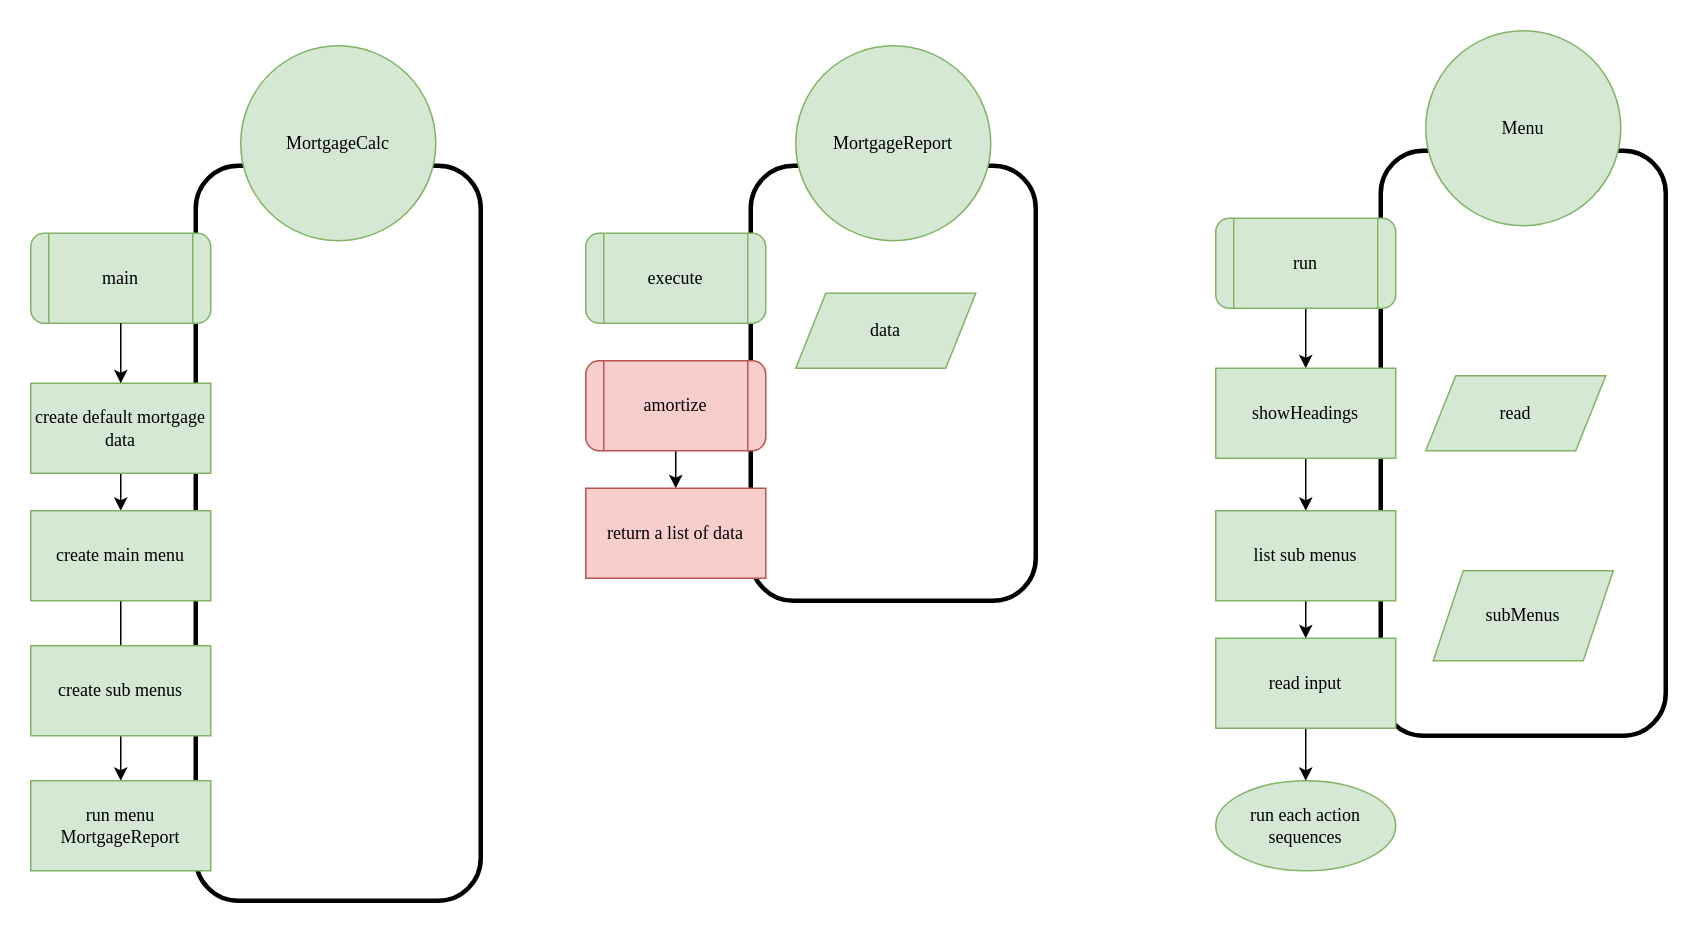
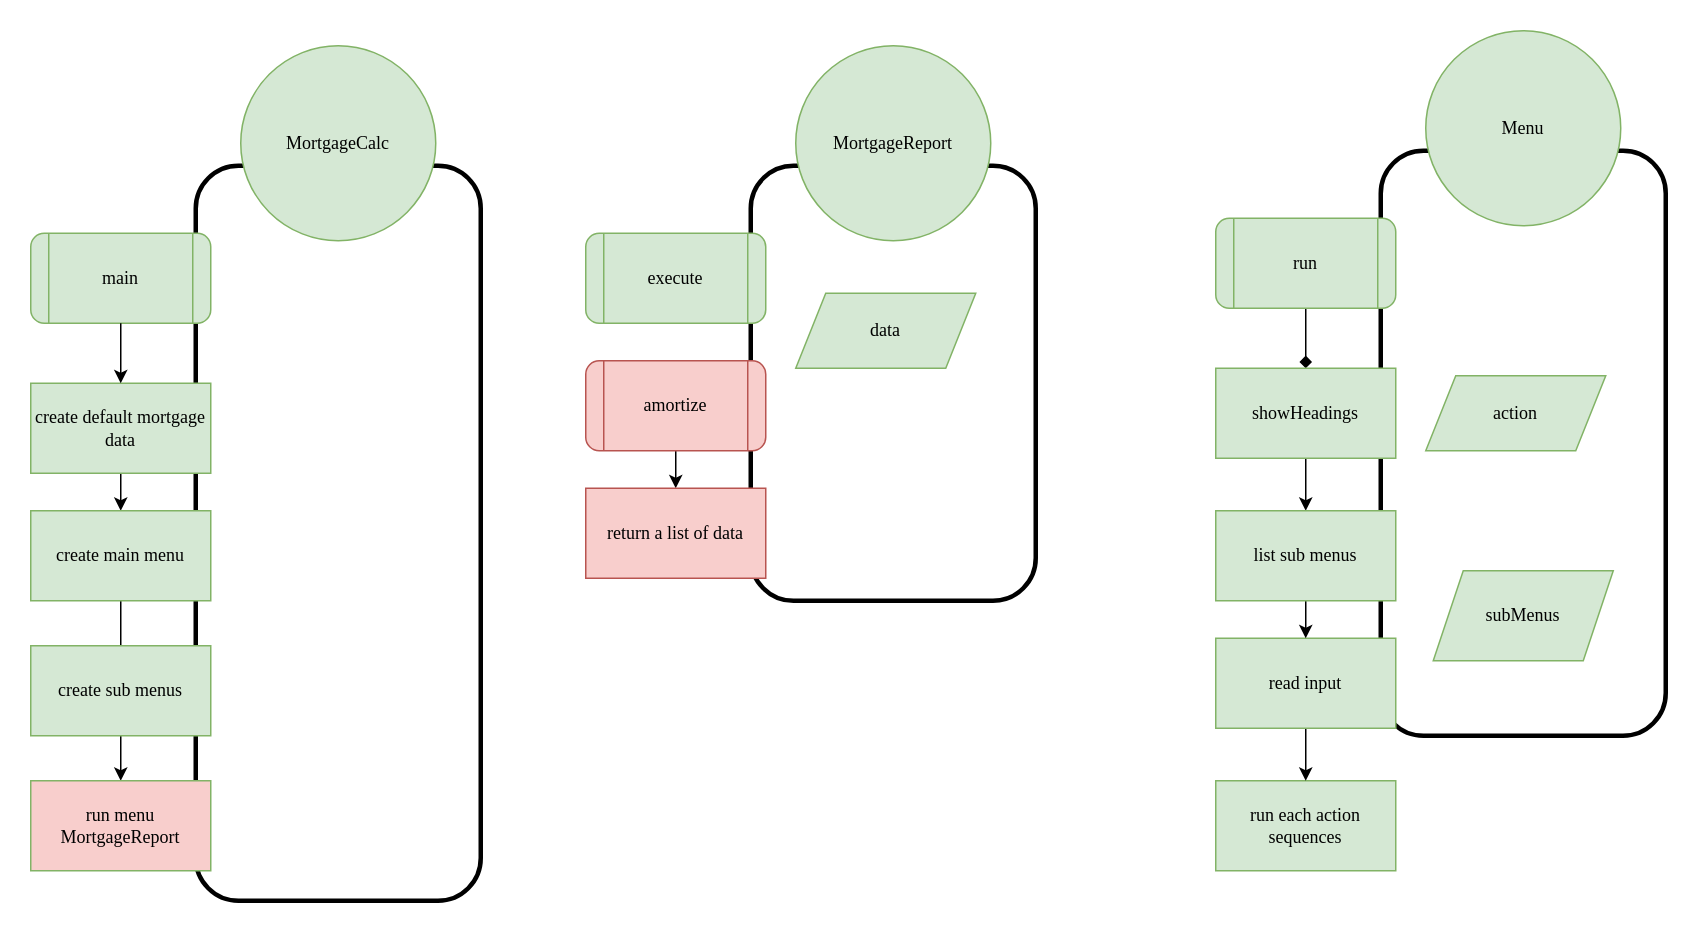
(1306, 357) -> (1306, 356)
(1516, 413) -> (1516, 413)
(121, 826) -> (121, 826)
(1306, 826) -> (1306, 826)
